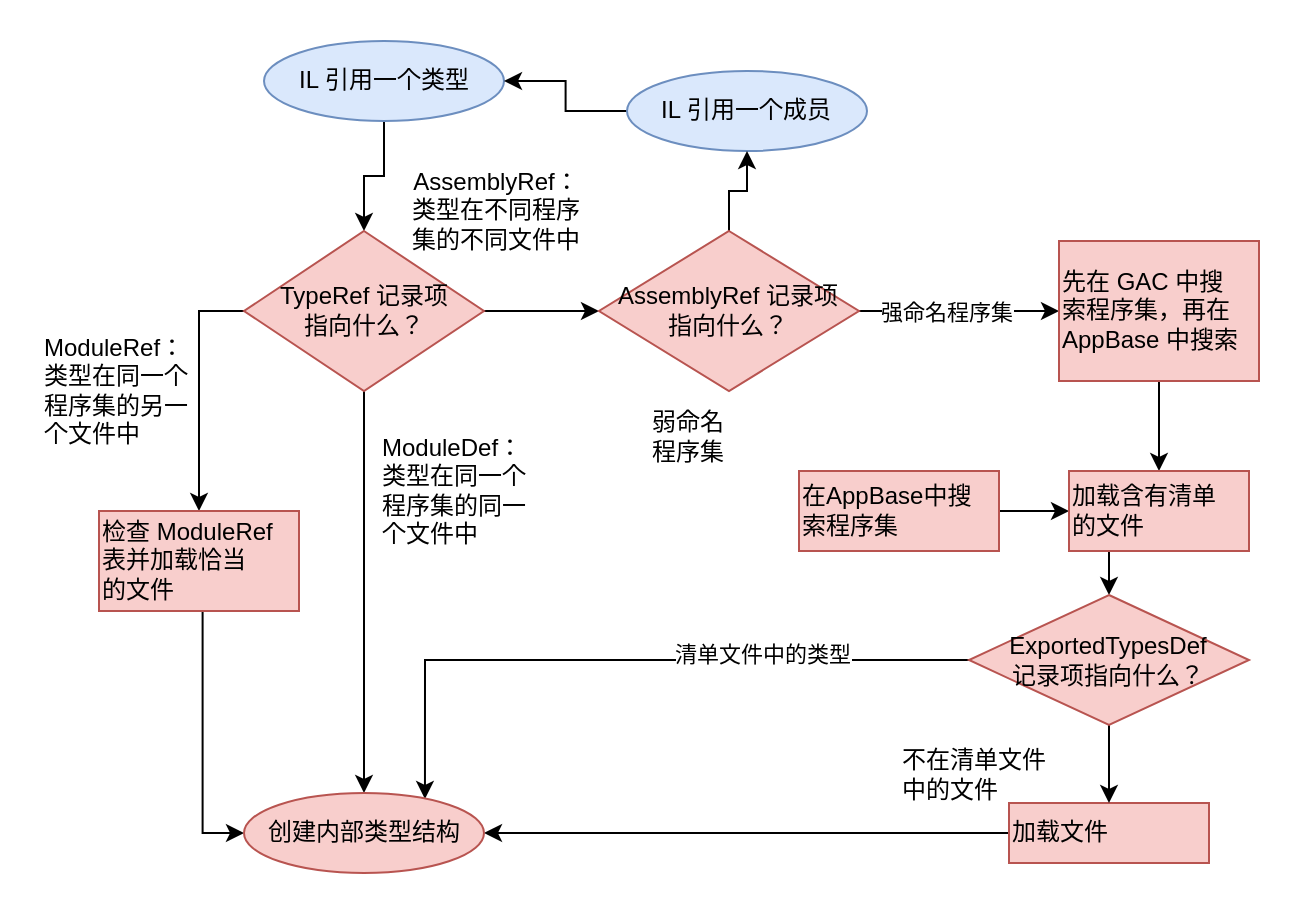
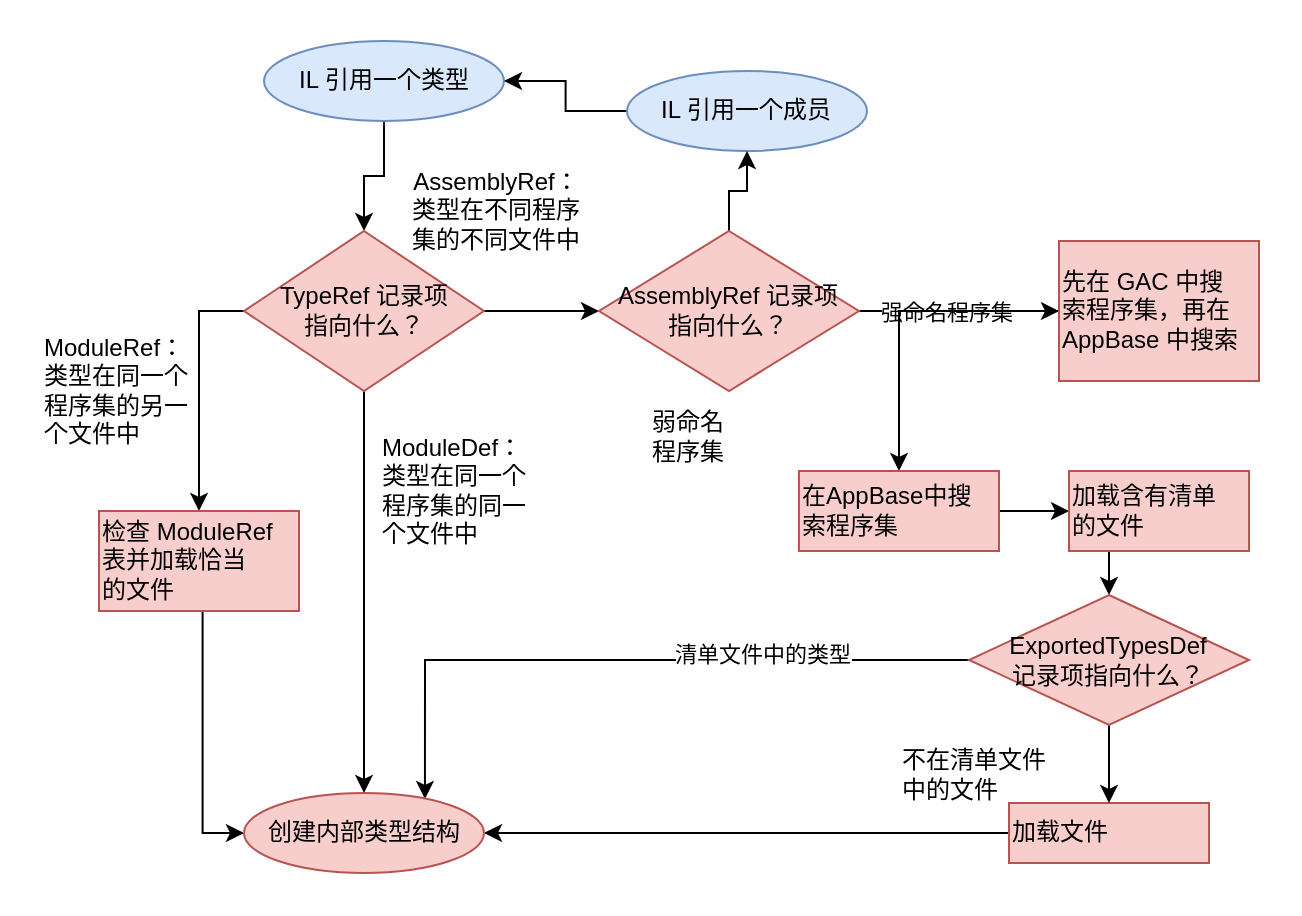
(1159, 419) -> (899, 386)
